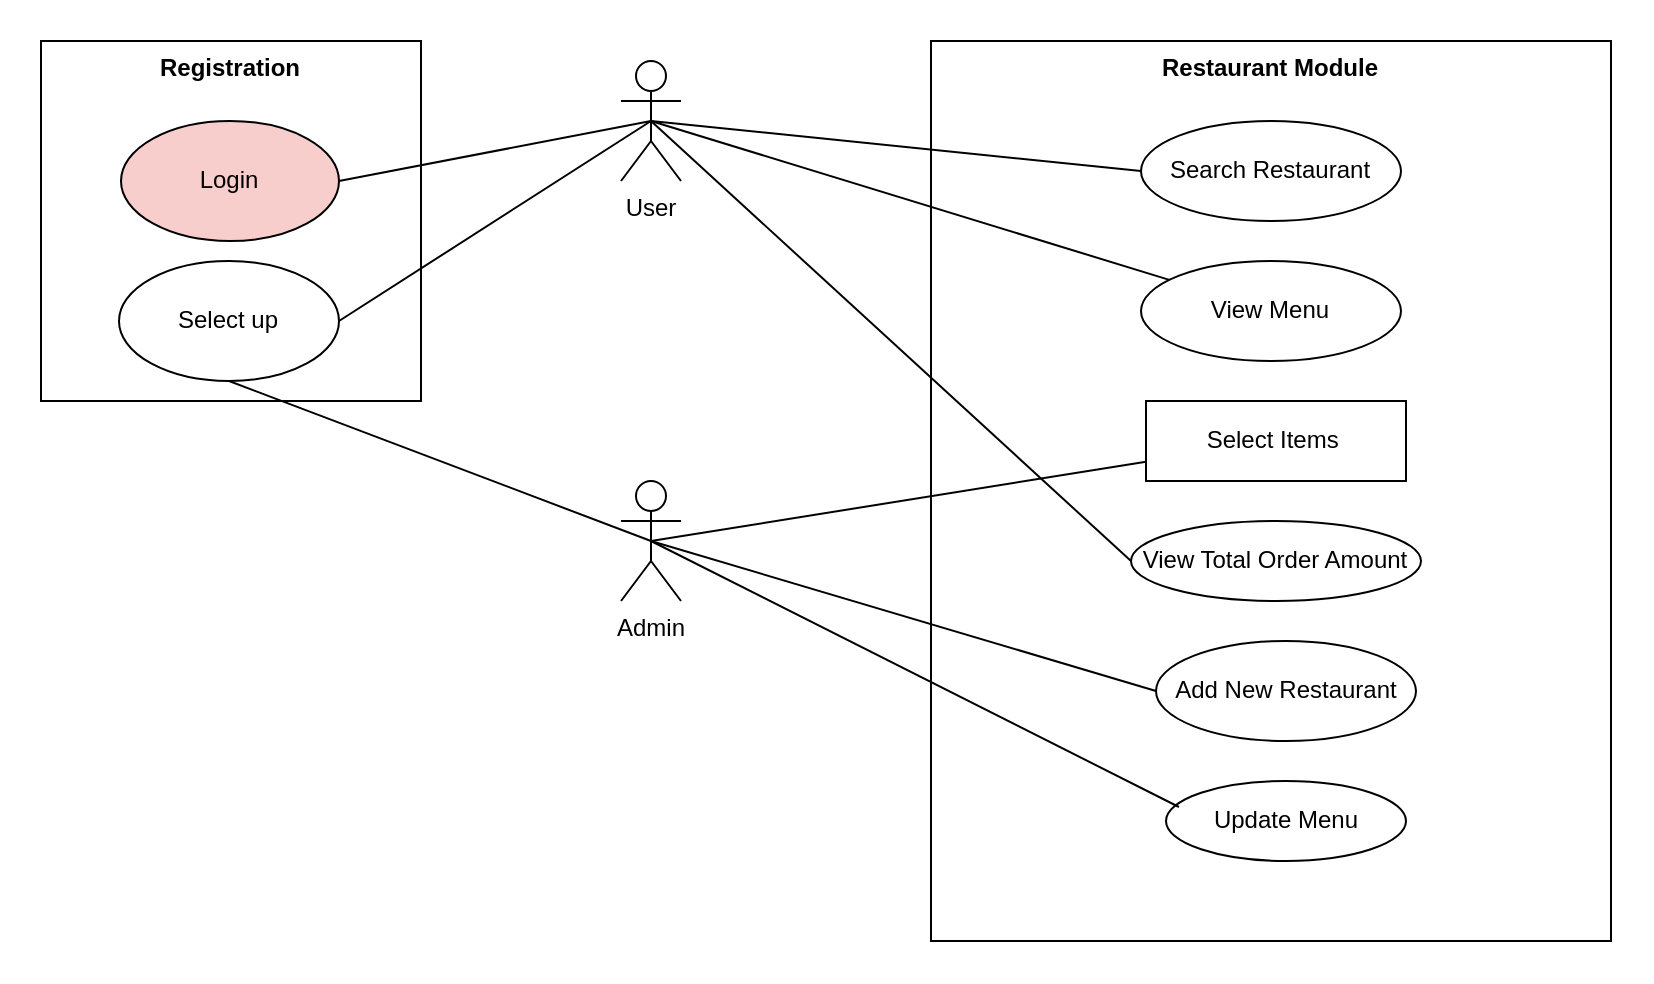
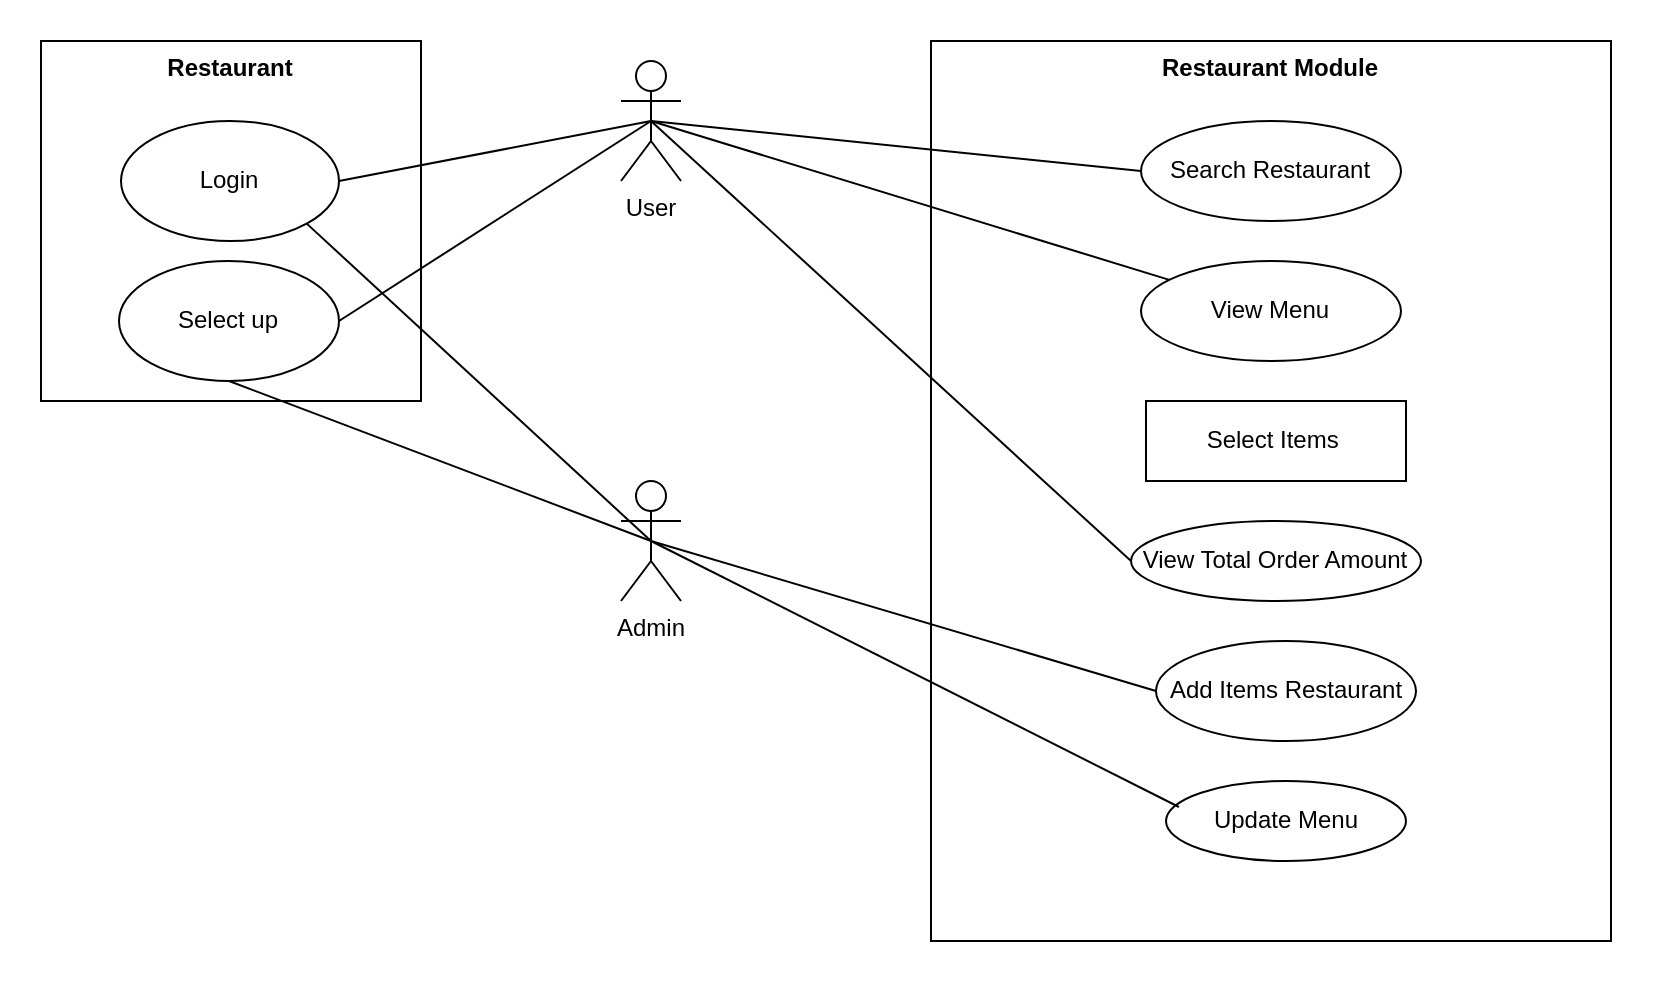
(231, 69) -> (231, 69)
(230, 181) -> (230, 181)
(855, 508) -> (466, 371)
(1287, 691) -> (1287, 691)
